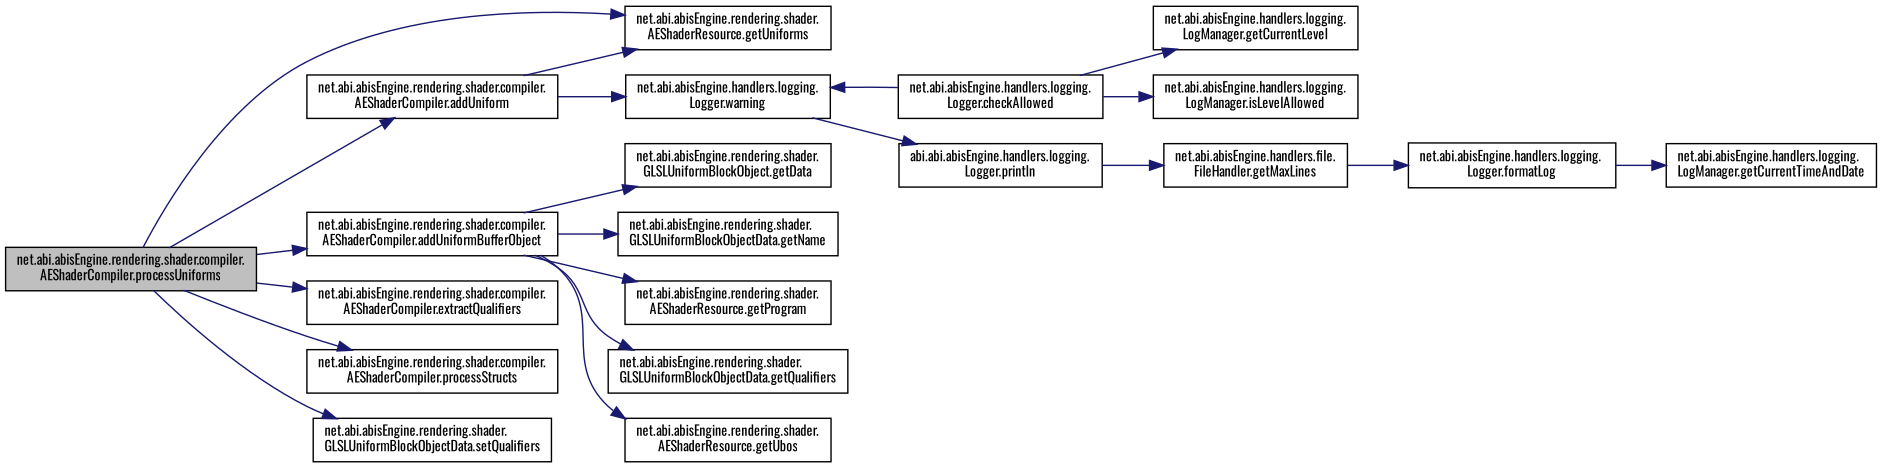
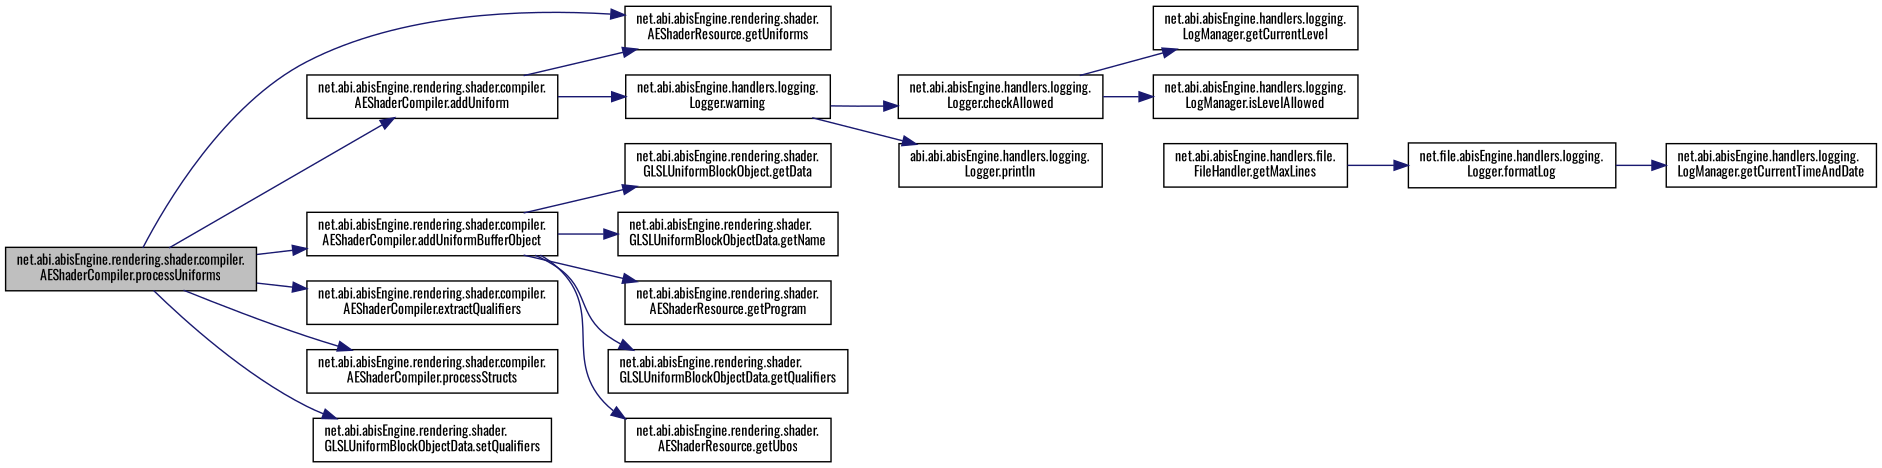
(871, 87) -> (857, 106)
(1126, 165) -> none
(1512, 165) -> (1512, 165)
